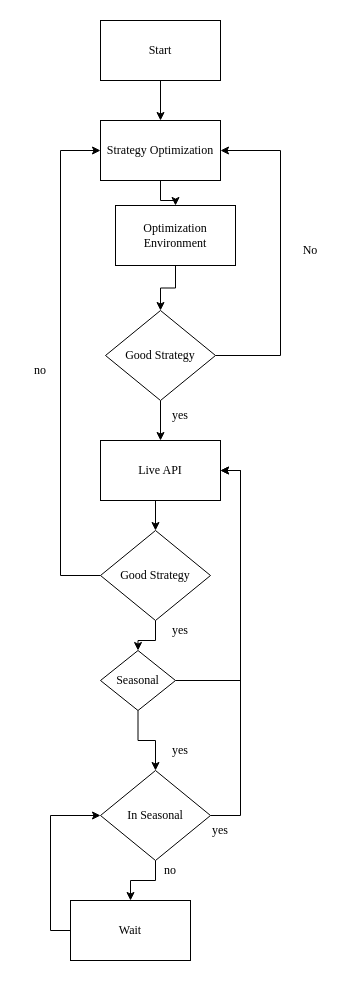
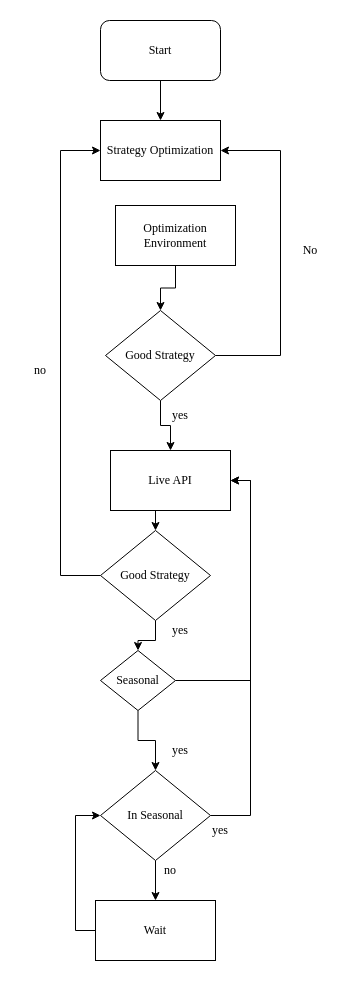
(161, 51) -> (161, 51)
(161, 199) -> none
(161, 471) -> (171, 481)
(131, 931) -> (156, 931)
